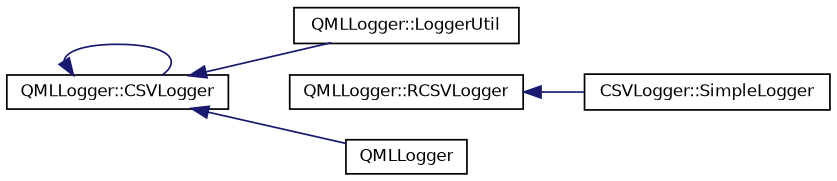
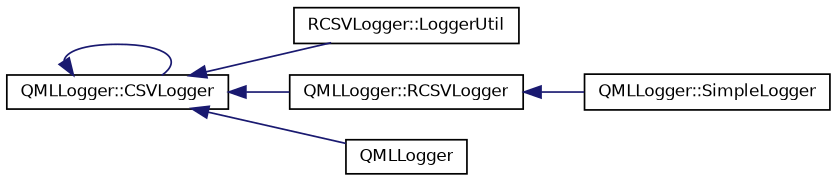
(406, 26) -> (406, 26)
none -> (268, 92)
(707, 92) -> (707, 92)
